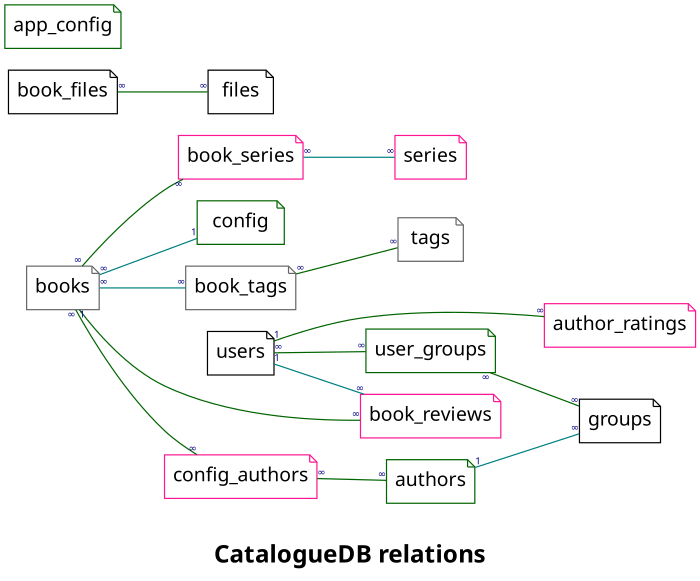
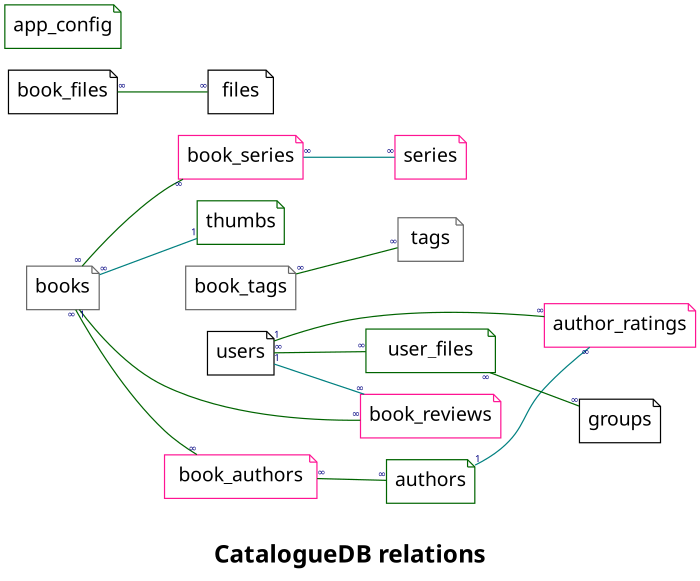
(241, 223) -> (241, 223)
(143, 288) -> none
(431, 351) -> (431, 351)
(527, 451) -> (531, 406)
(241, 477) -> (241, 477)
